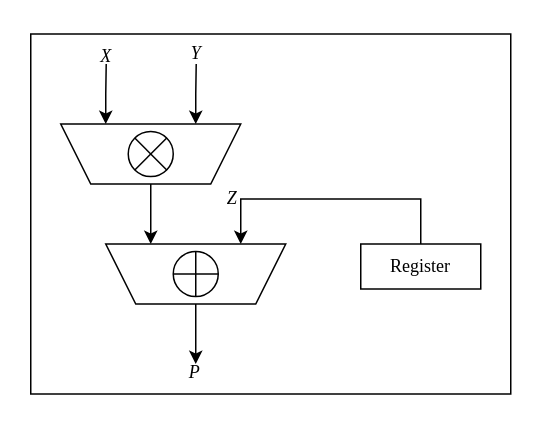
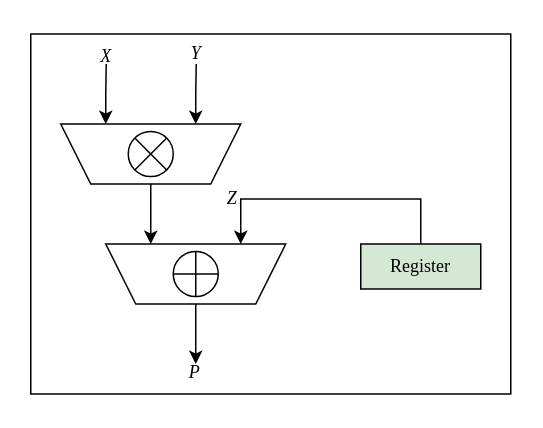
(421, 266) -> (421, 266)
